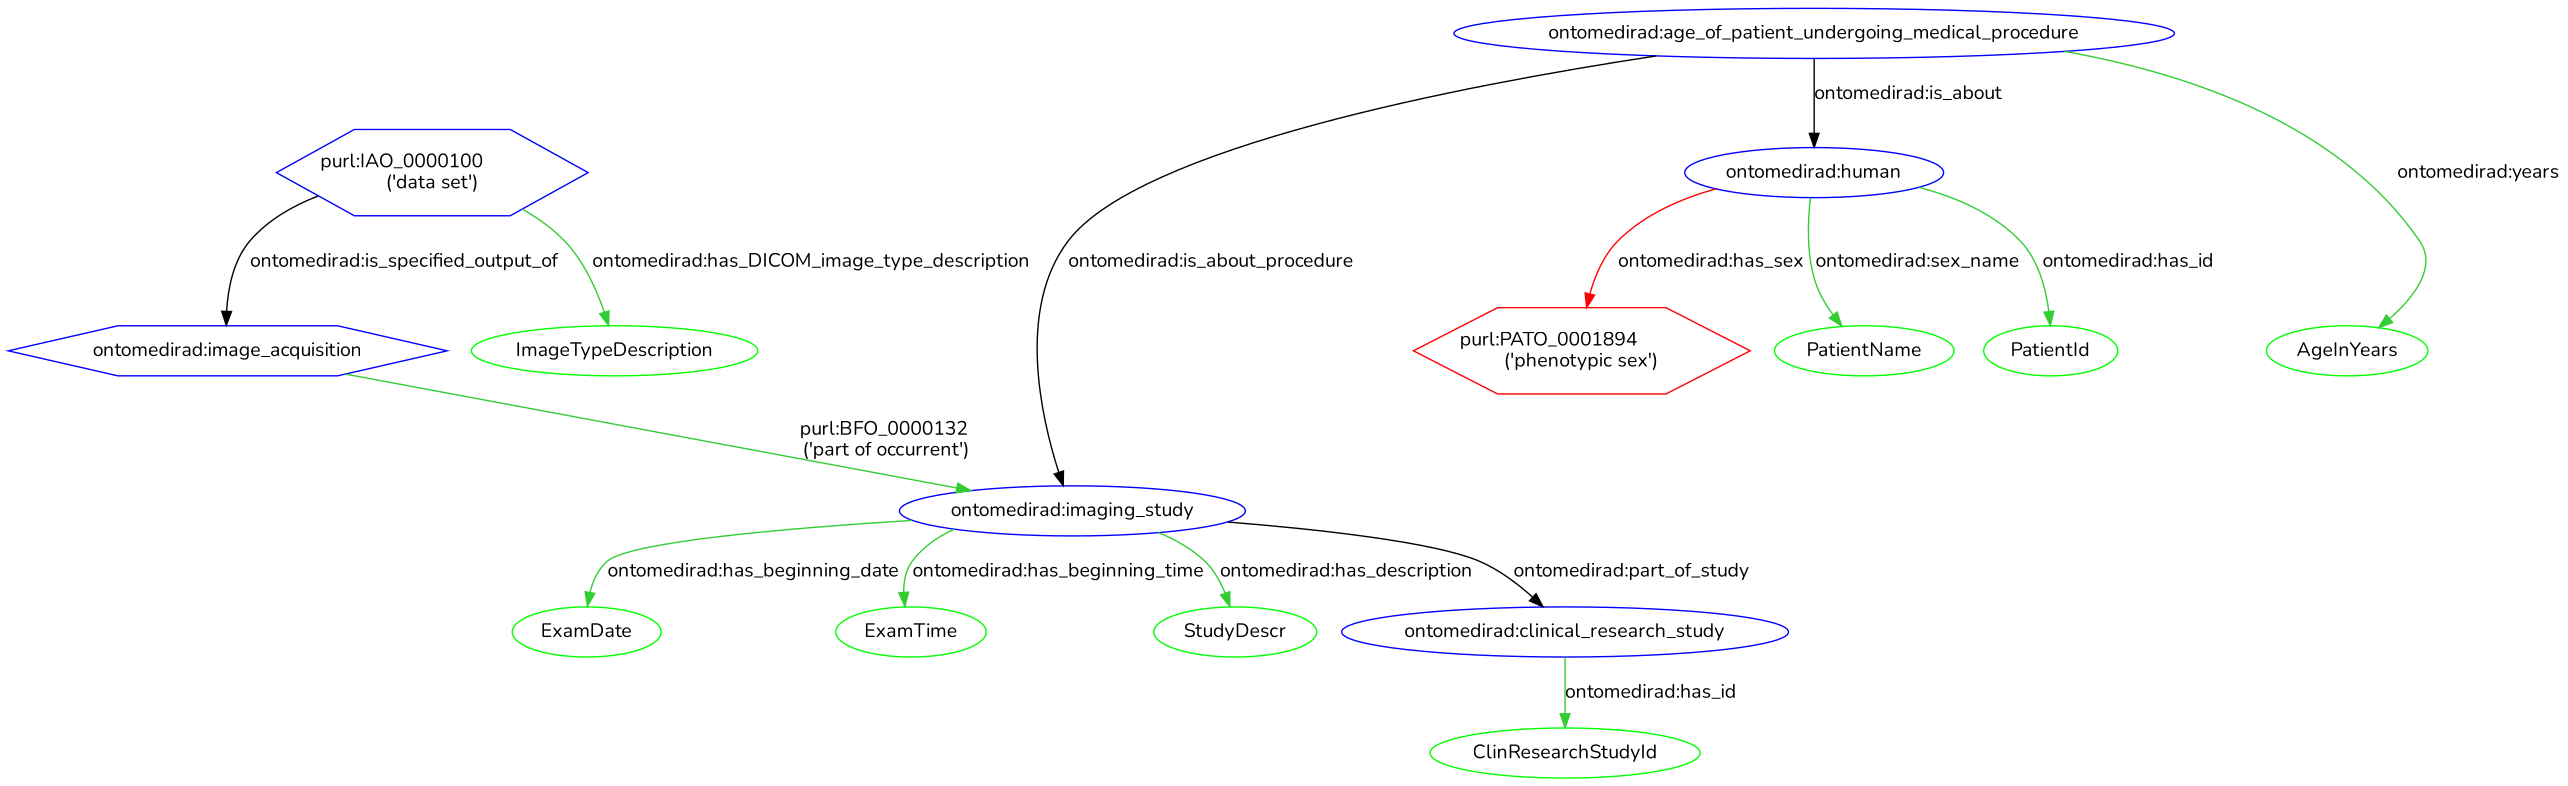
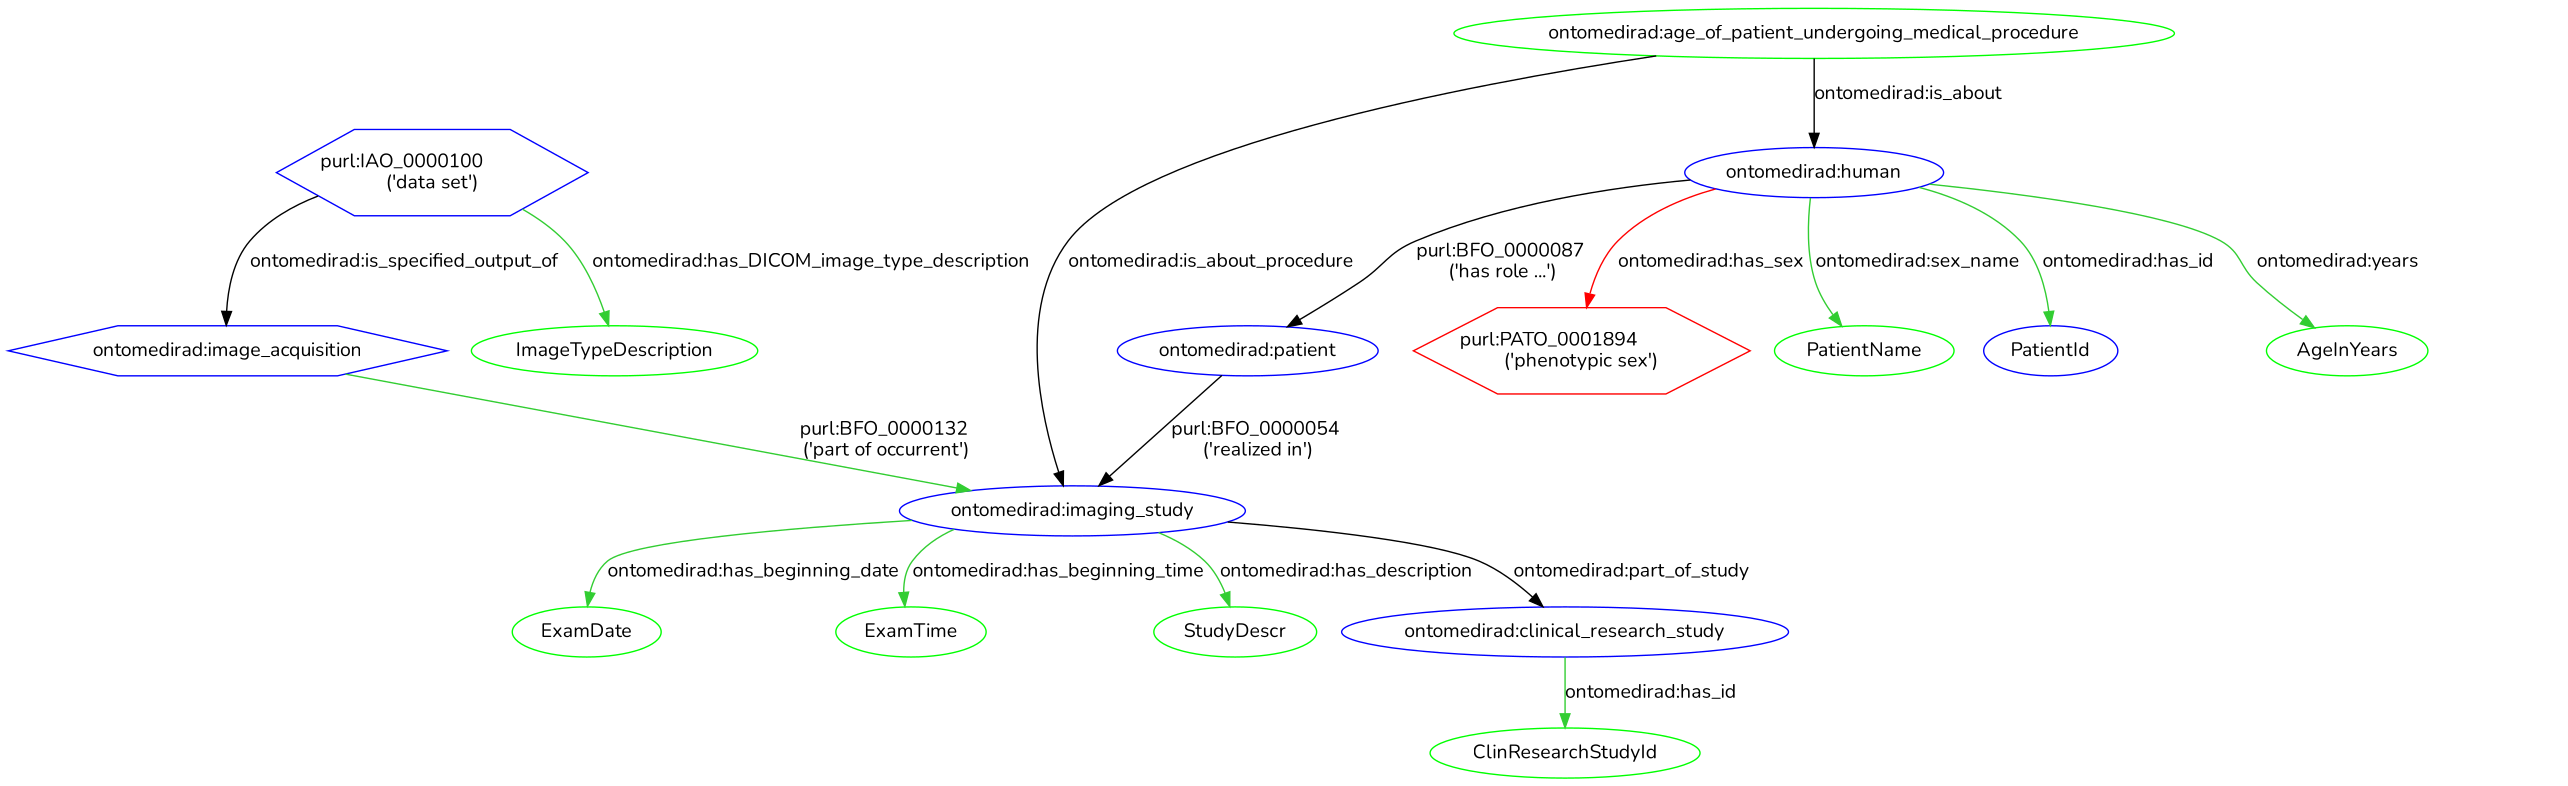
(1814, 33) -> (1814, 33)
(2301, 134) -> (2133, 214)
none -> (1248, 351)
(2051, 351) -> (2051, 351)
